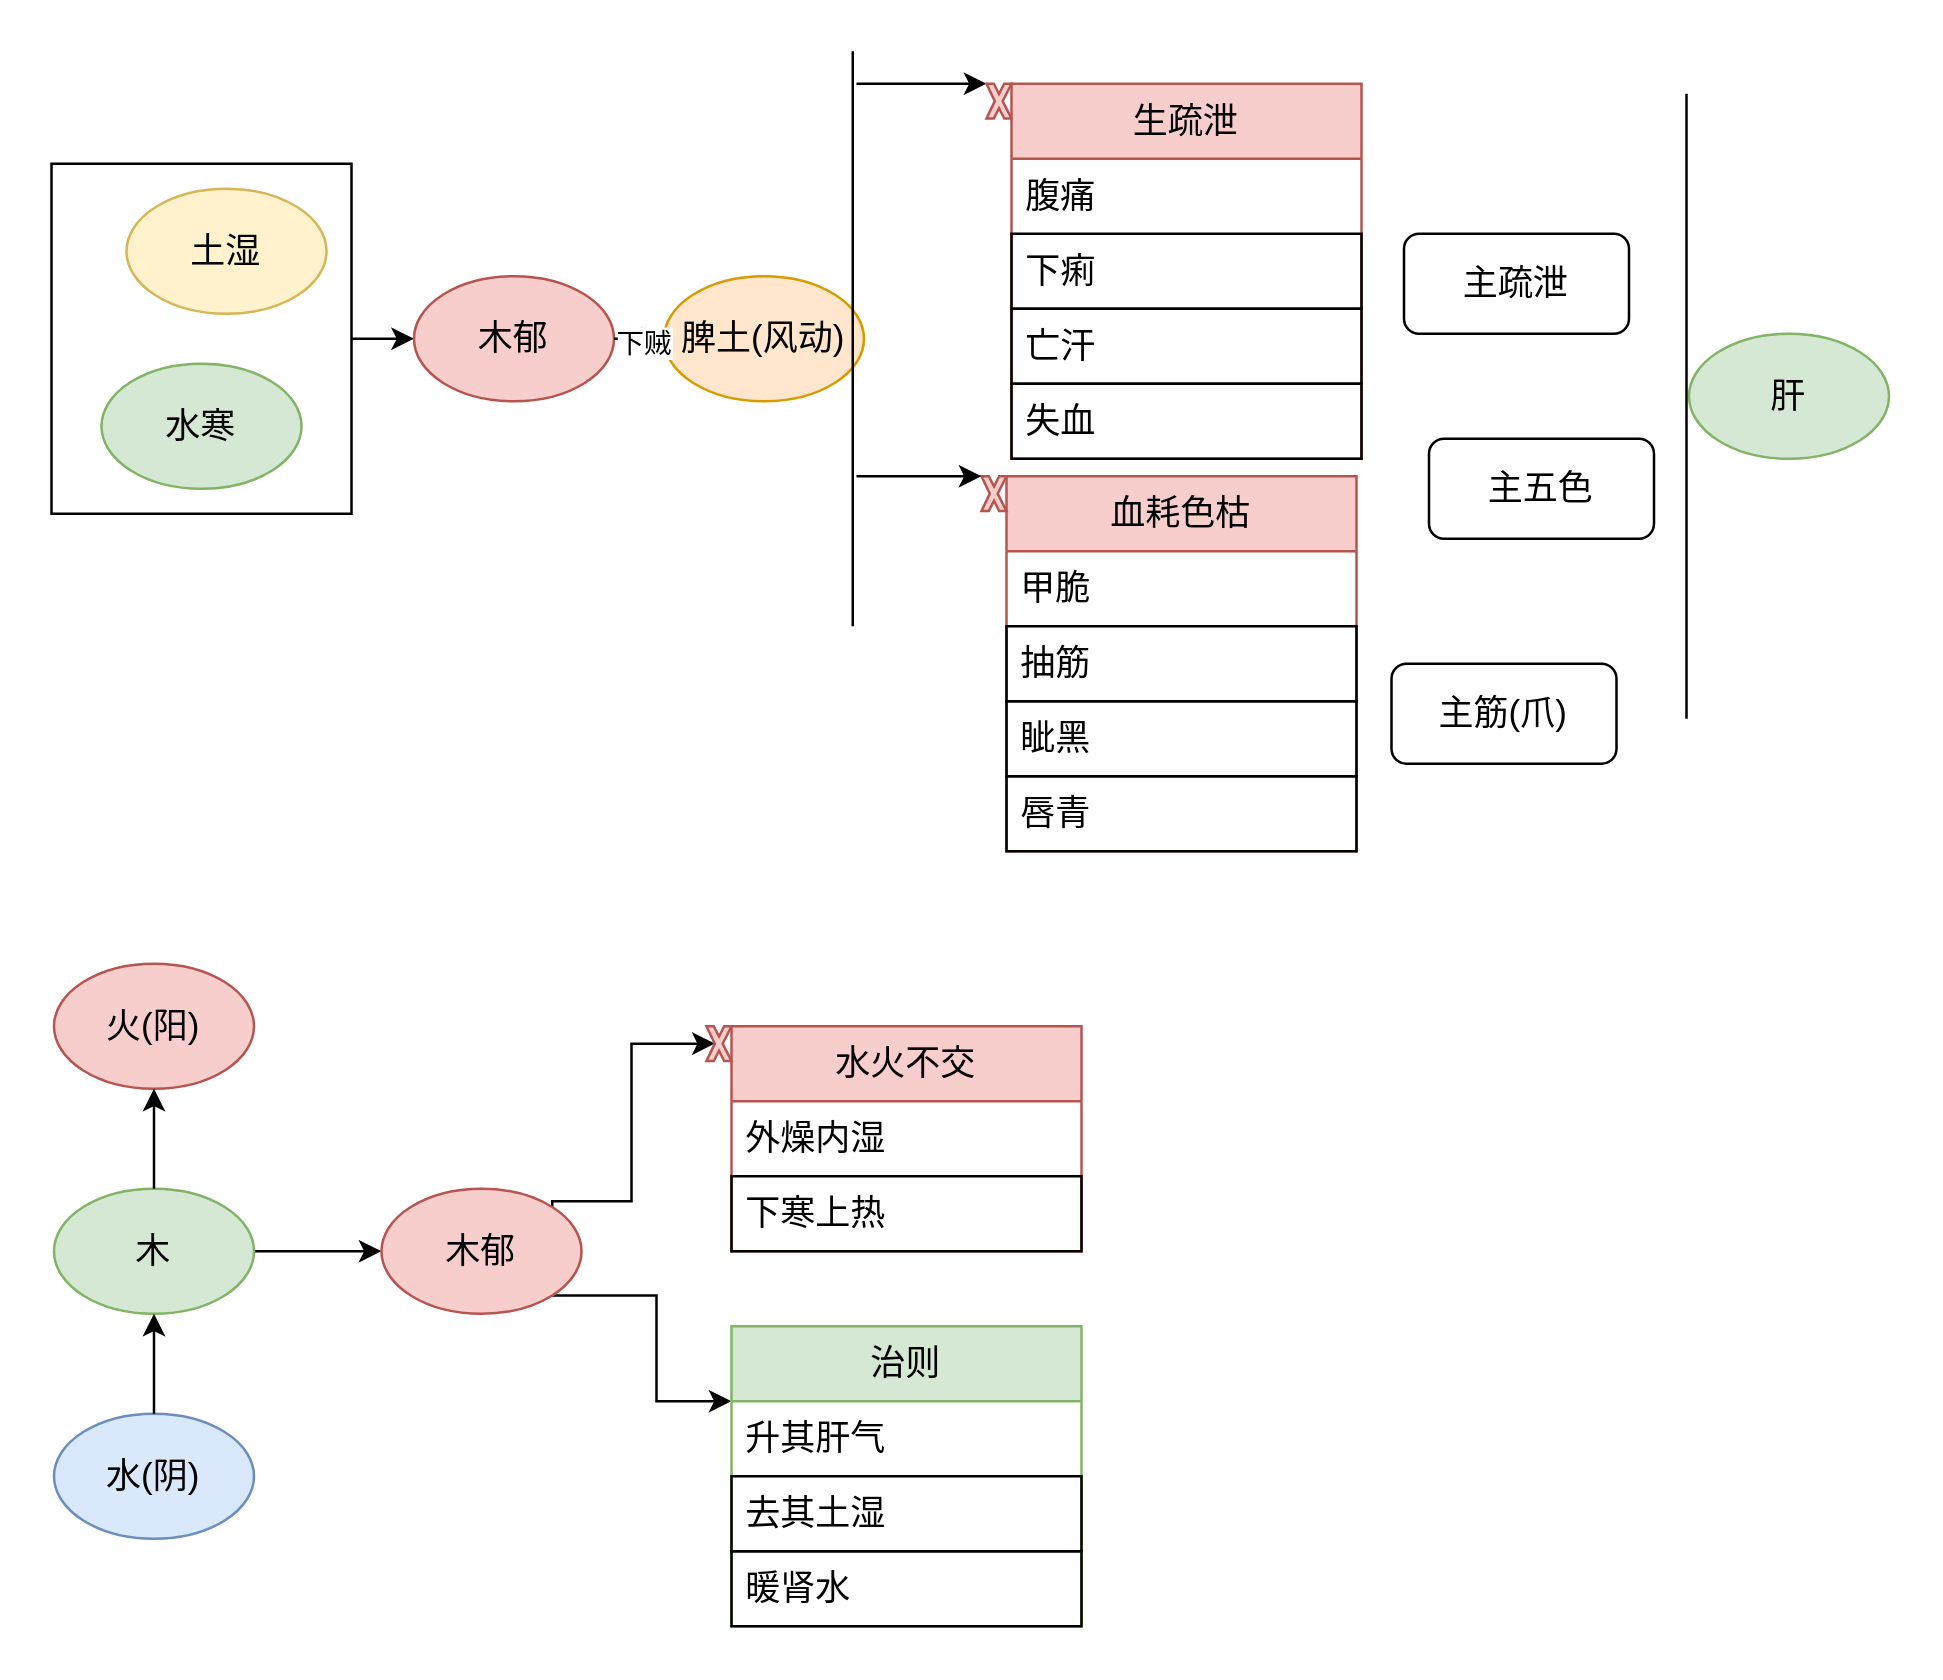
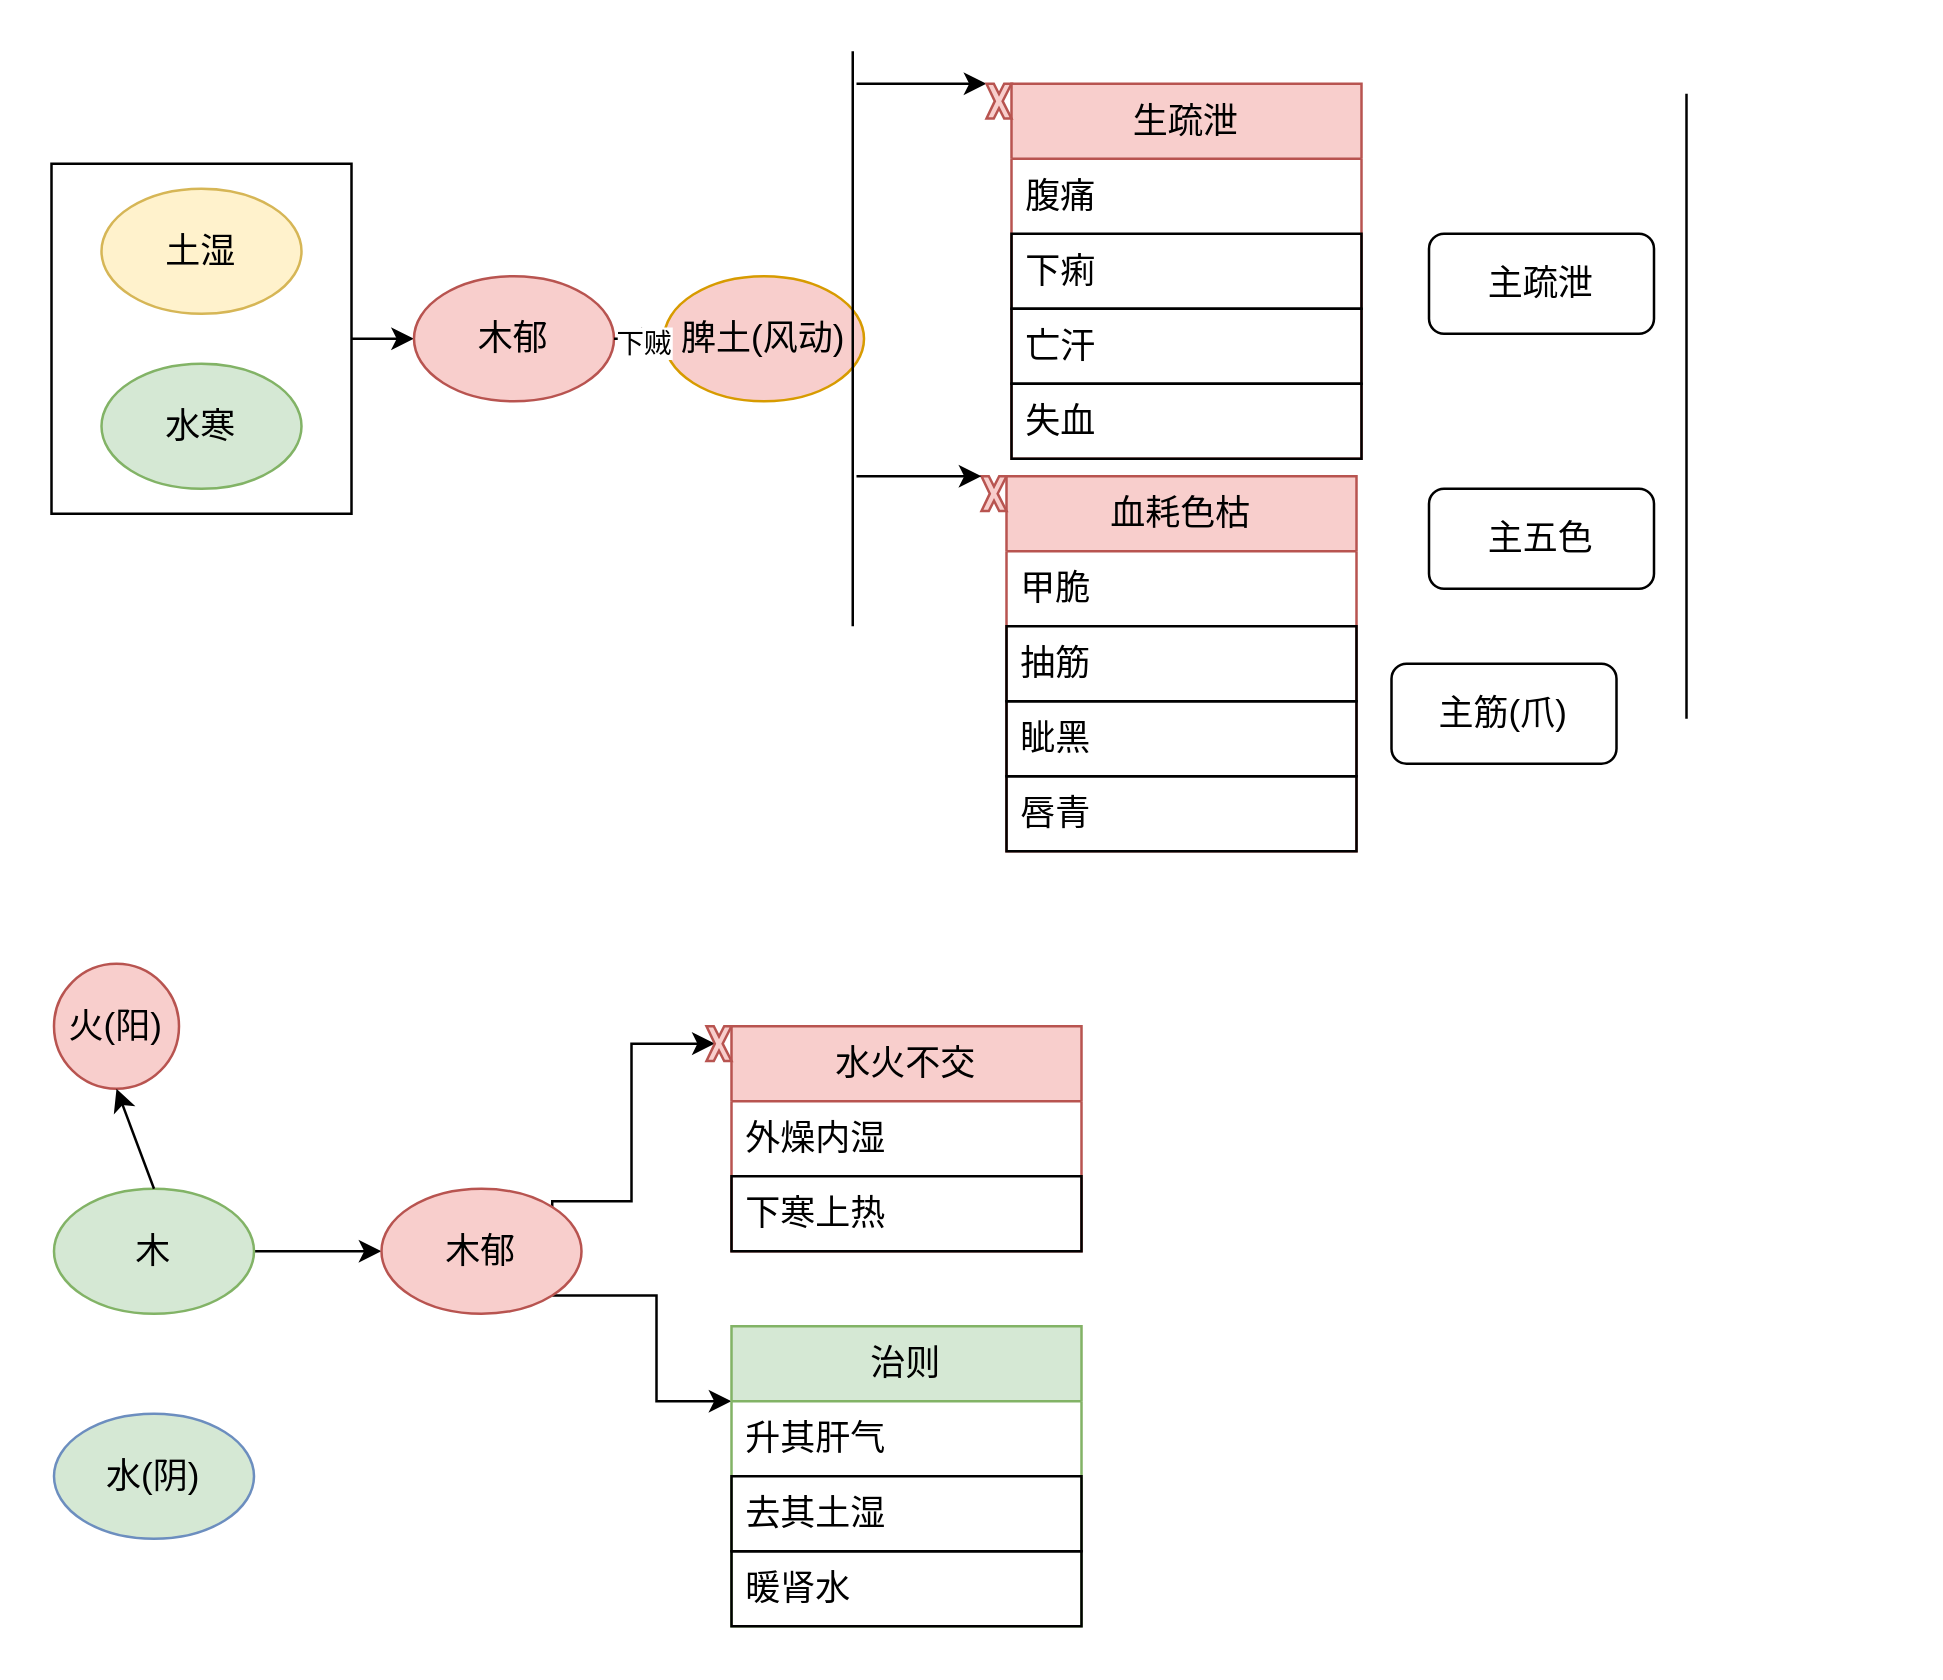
(226, 251) -> (201, 251)
(1516, 284) -> (1541, 284)
(764, 339) -> (764, 339)
(1789, 396) -> none
(1541, 489) -> (1541, 539)
(154, 1026) -> (116, 1026)
(154, 1372) -> none
(154, 1476) -> (154, 1476)
